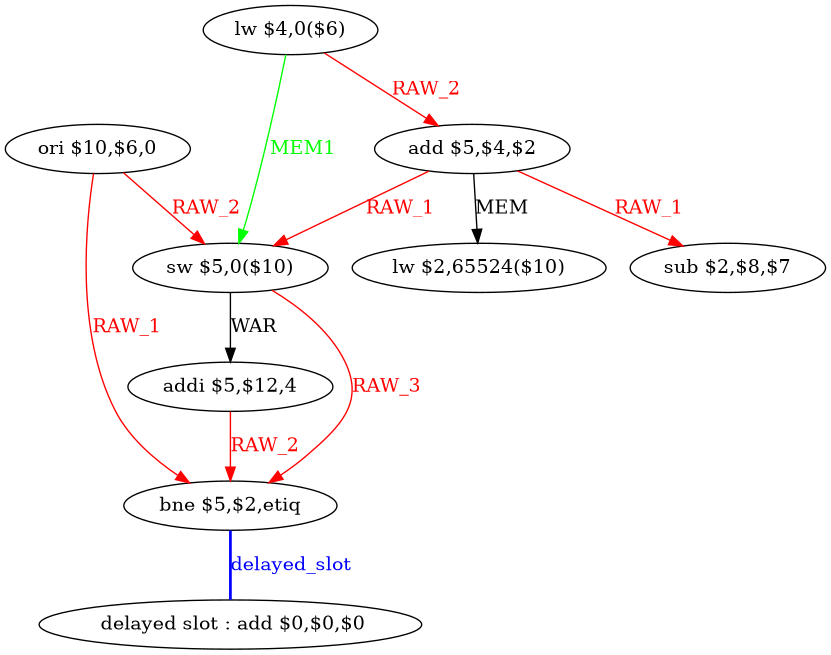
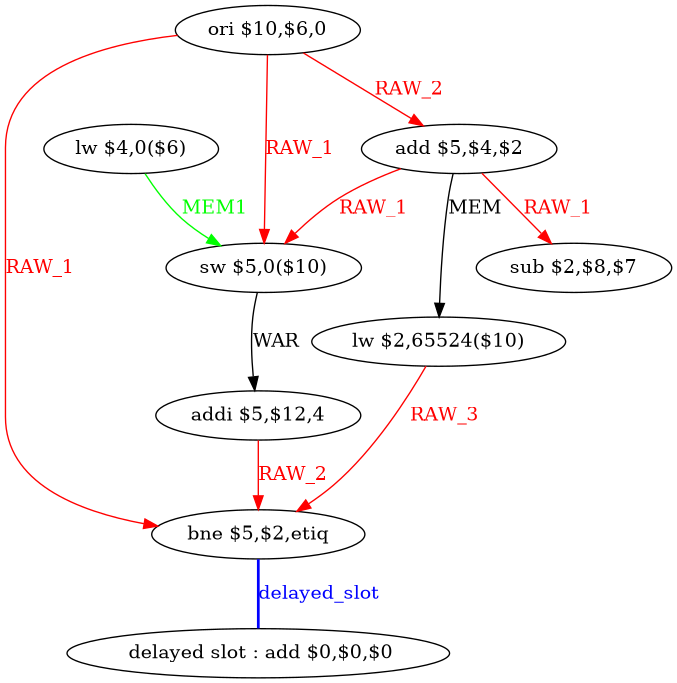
(375, 86) -> (357, 86)
(206, 208) -> (300, 149)
(351, 381) -> (375, 442)
